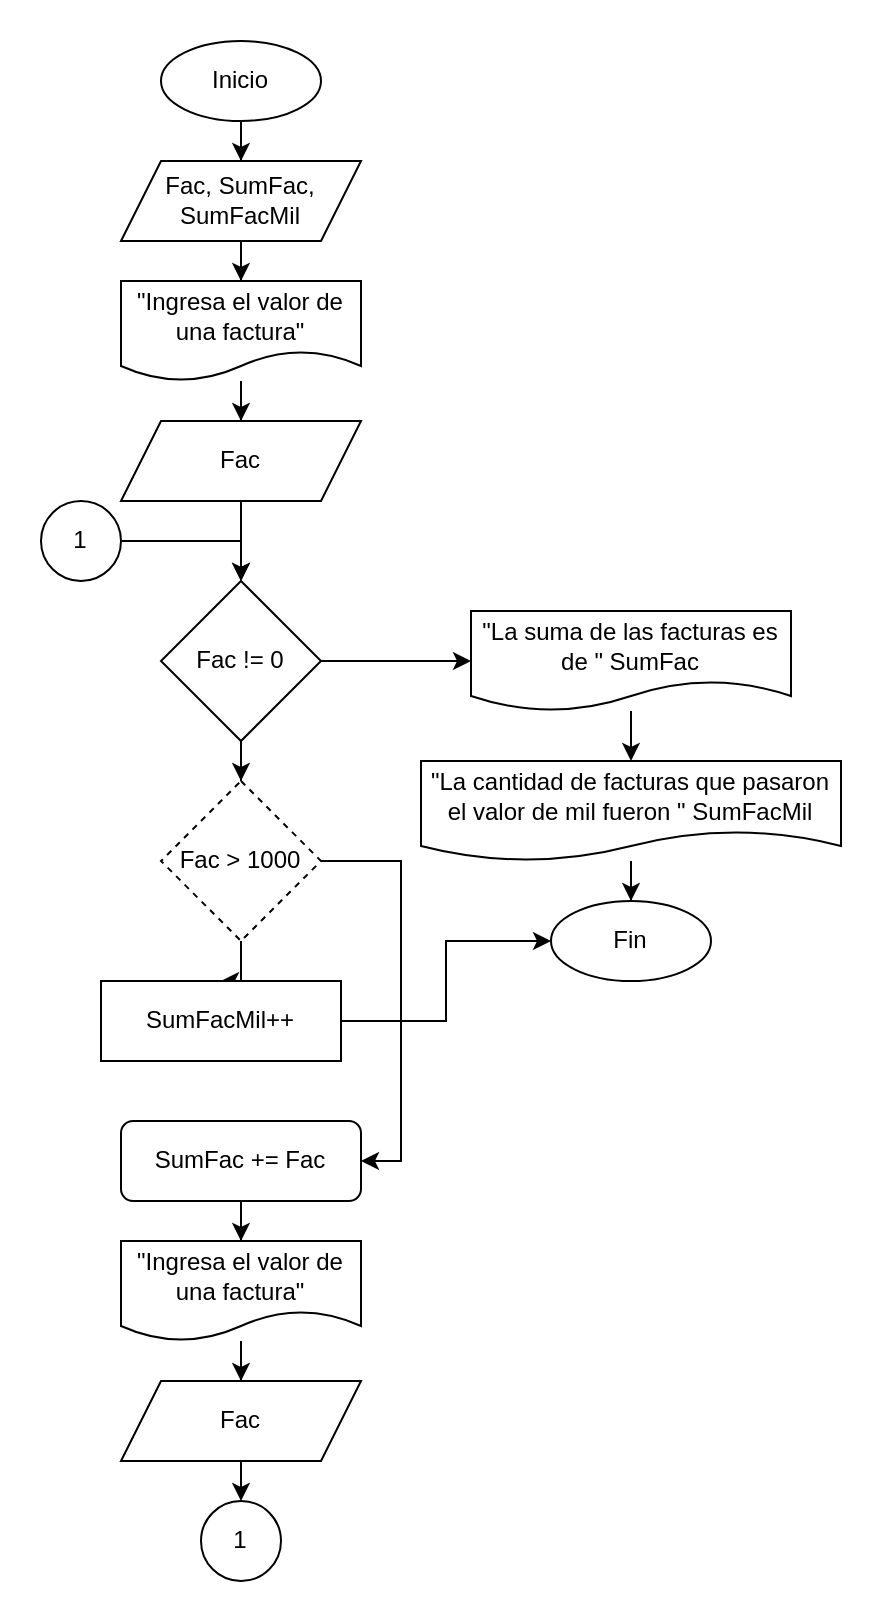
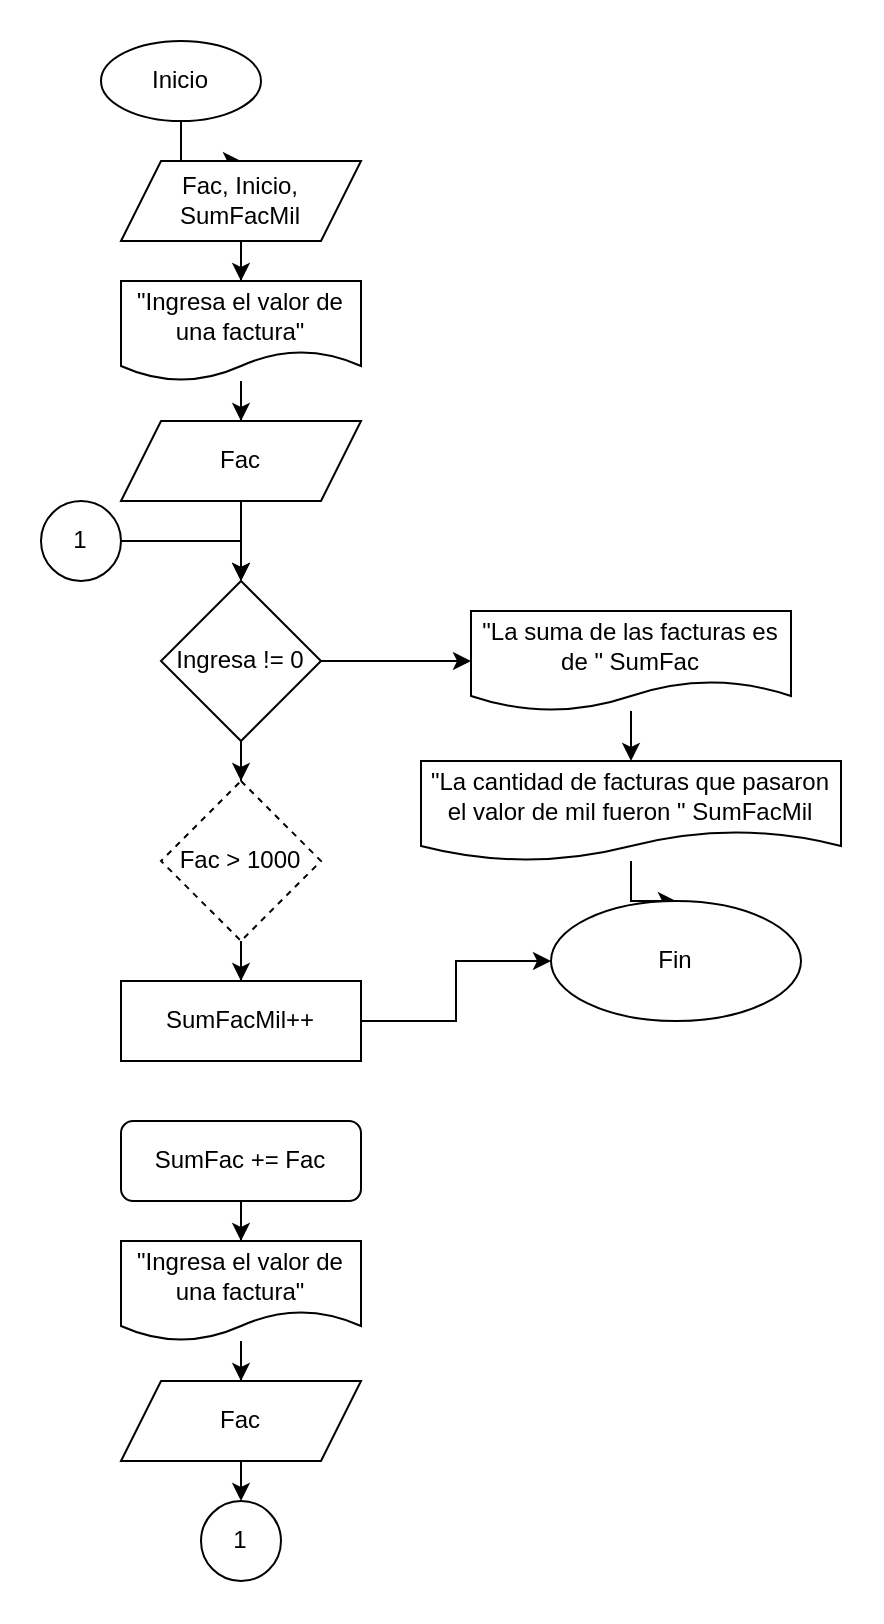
(241, 81) -> (181, 81)
(241, 201) -> (241, 201)
(241, 661) -> (241, 661)
(631, 941) -> (676, 961)
(401, 984) -> none
(221, 1021) -> (241, 1021)
